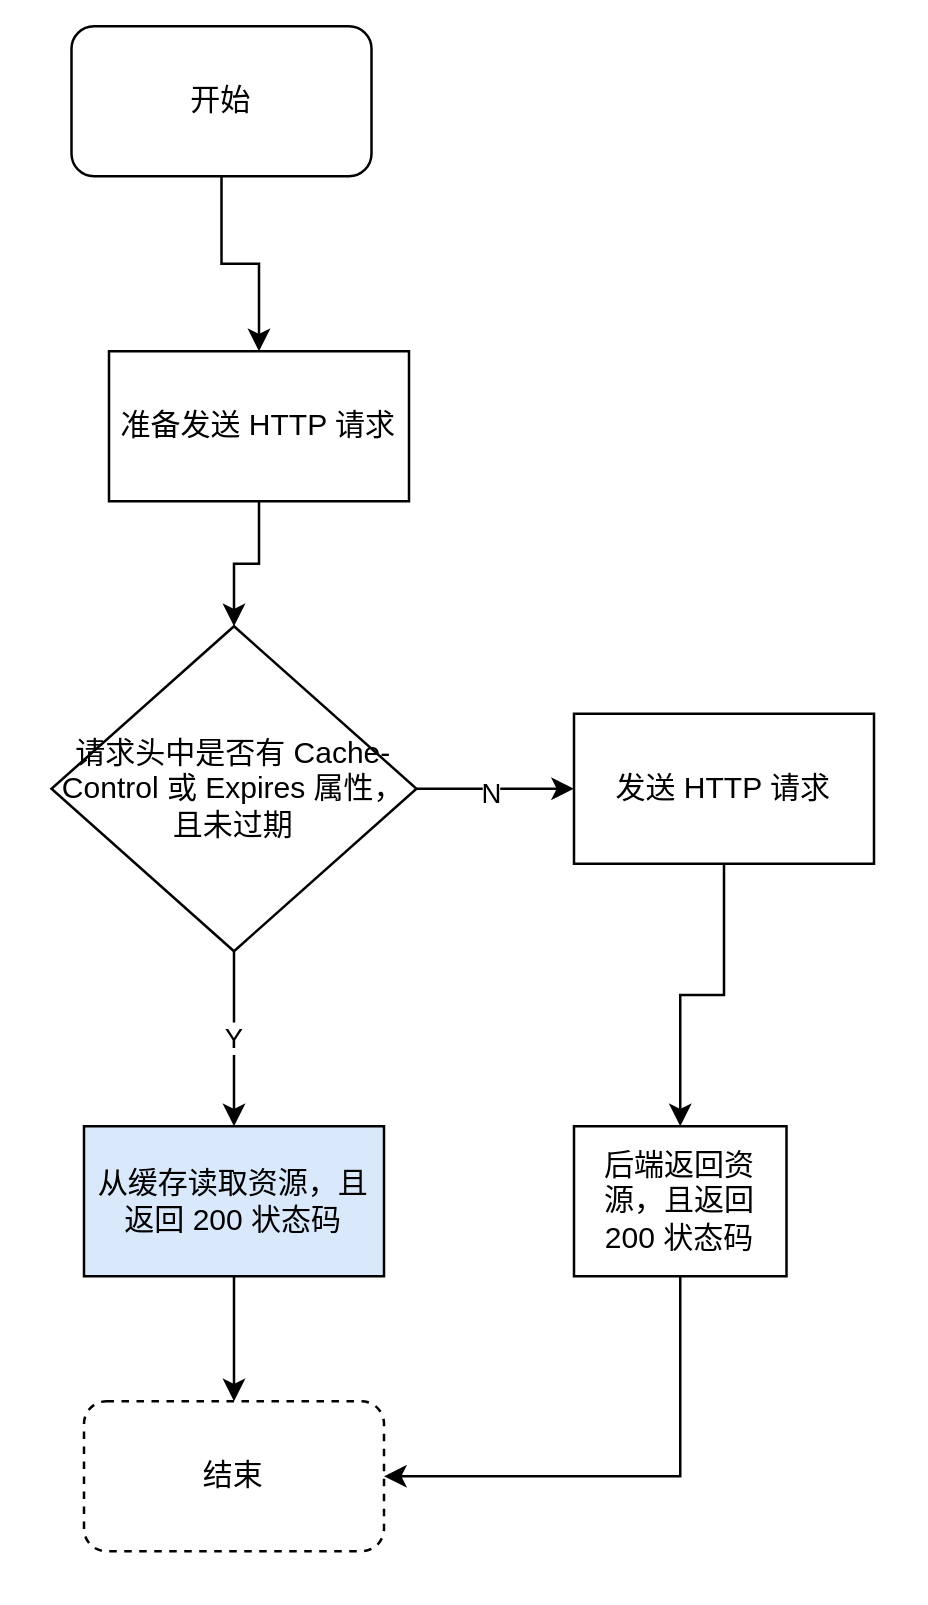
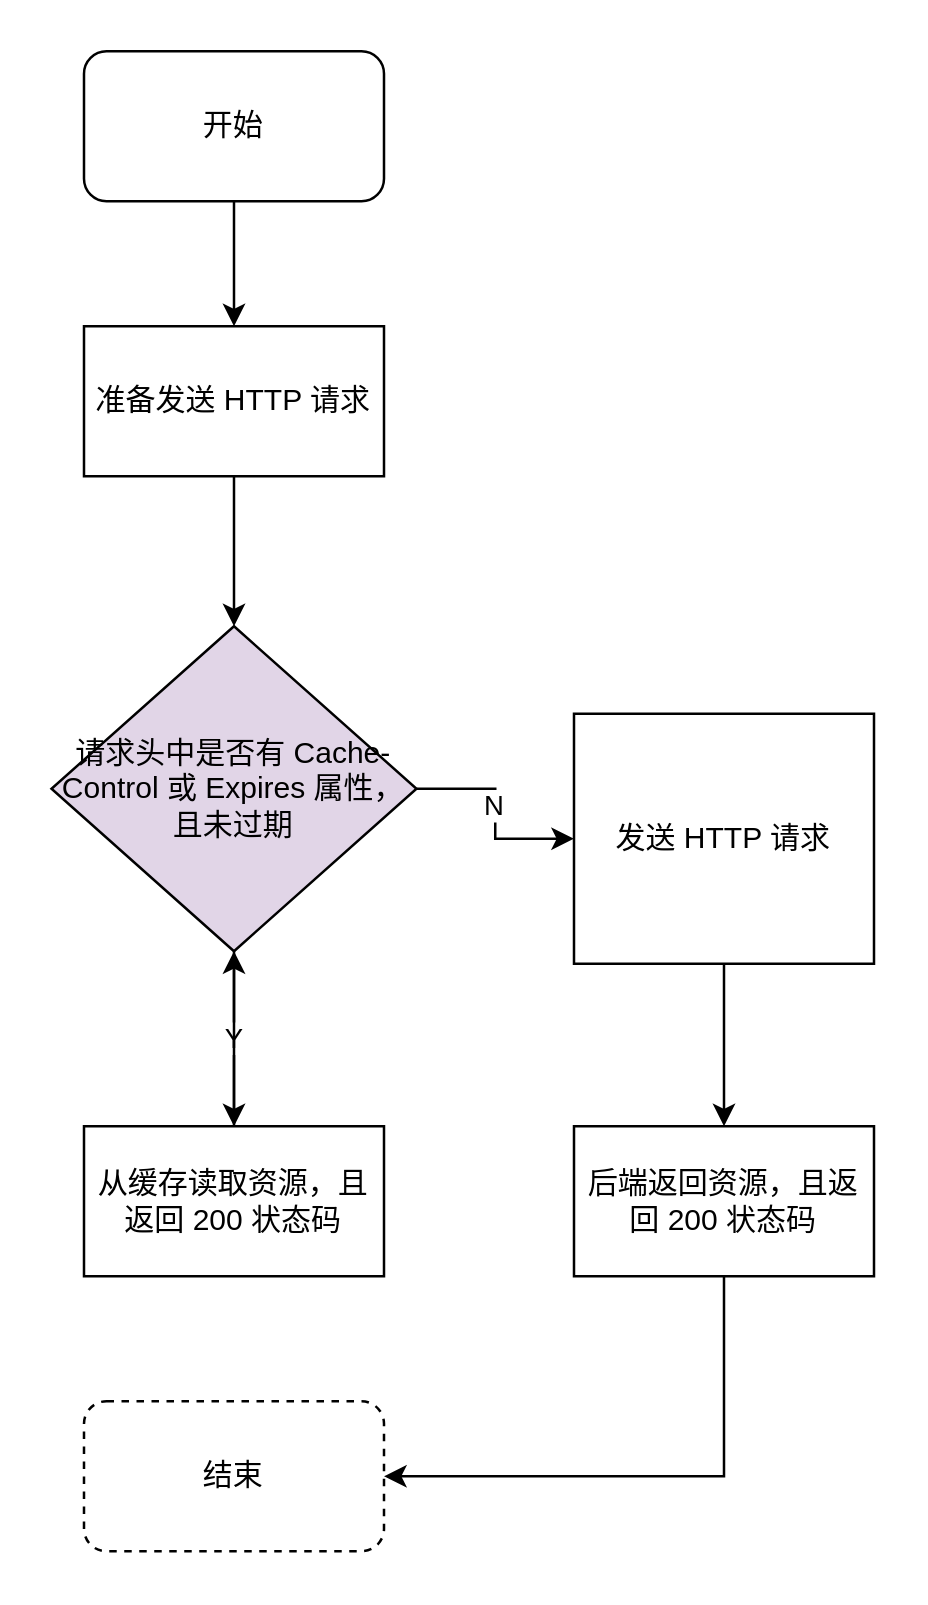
(221, 101) -> (234, 126)
(259, 426) -> (234, 401)
(234, 789) -> (234, 789)
(724, 789) -> (724, 839)
(234, 1201) -> (234, 1201)
(680, 1201) -> (724, 1201)
(234, 1330) -> (234, 1124)
